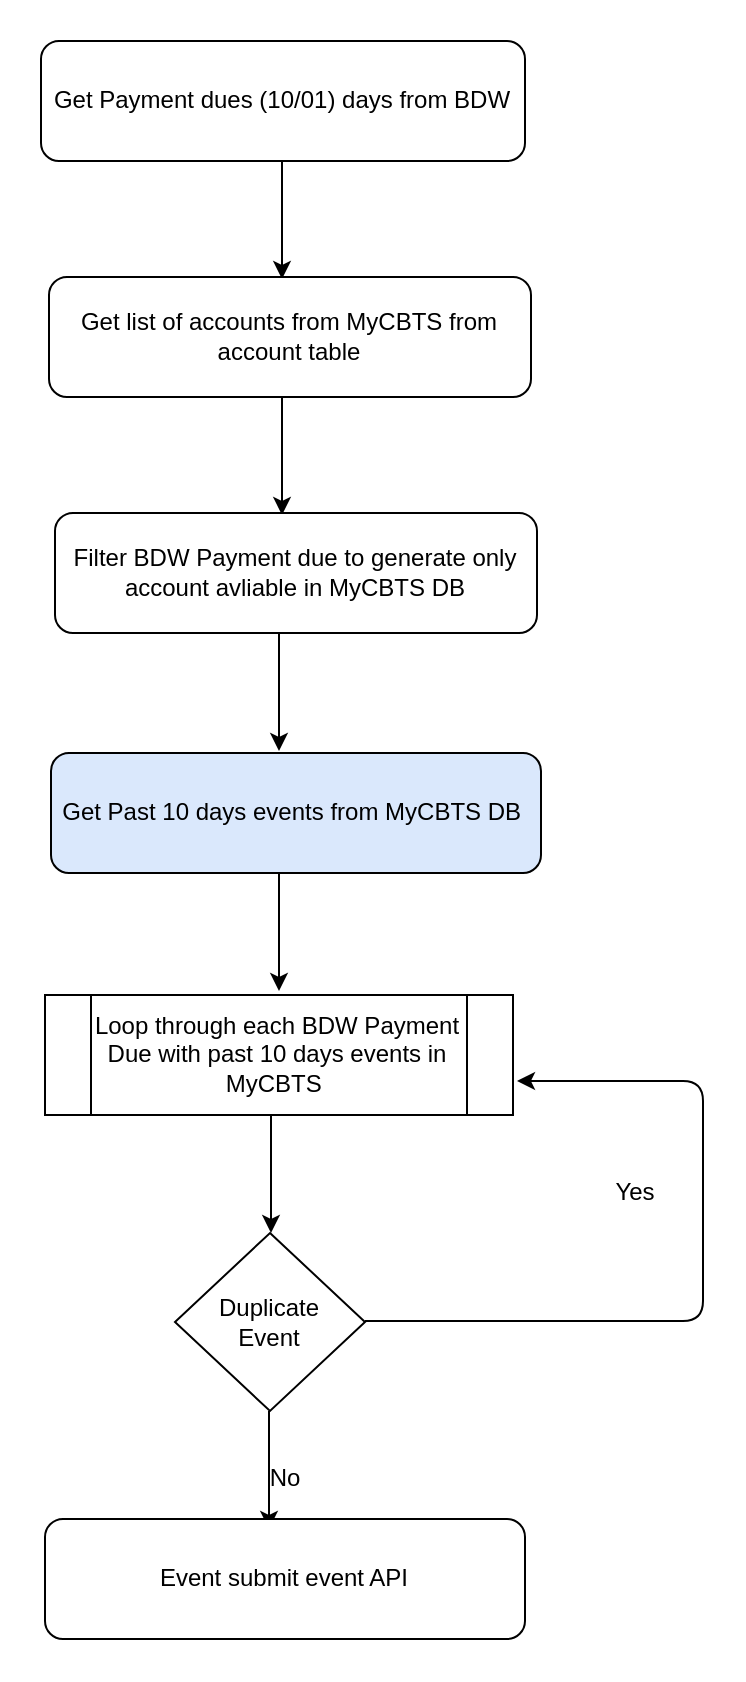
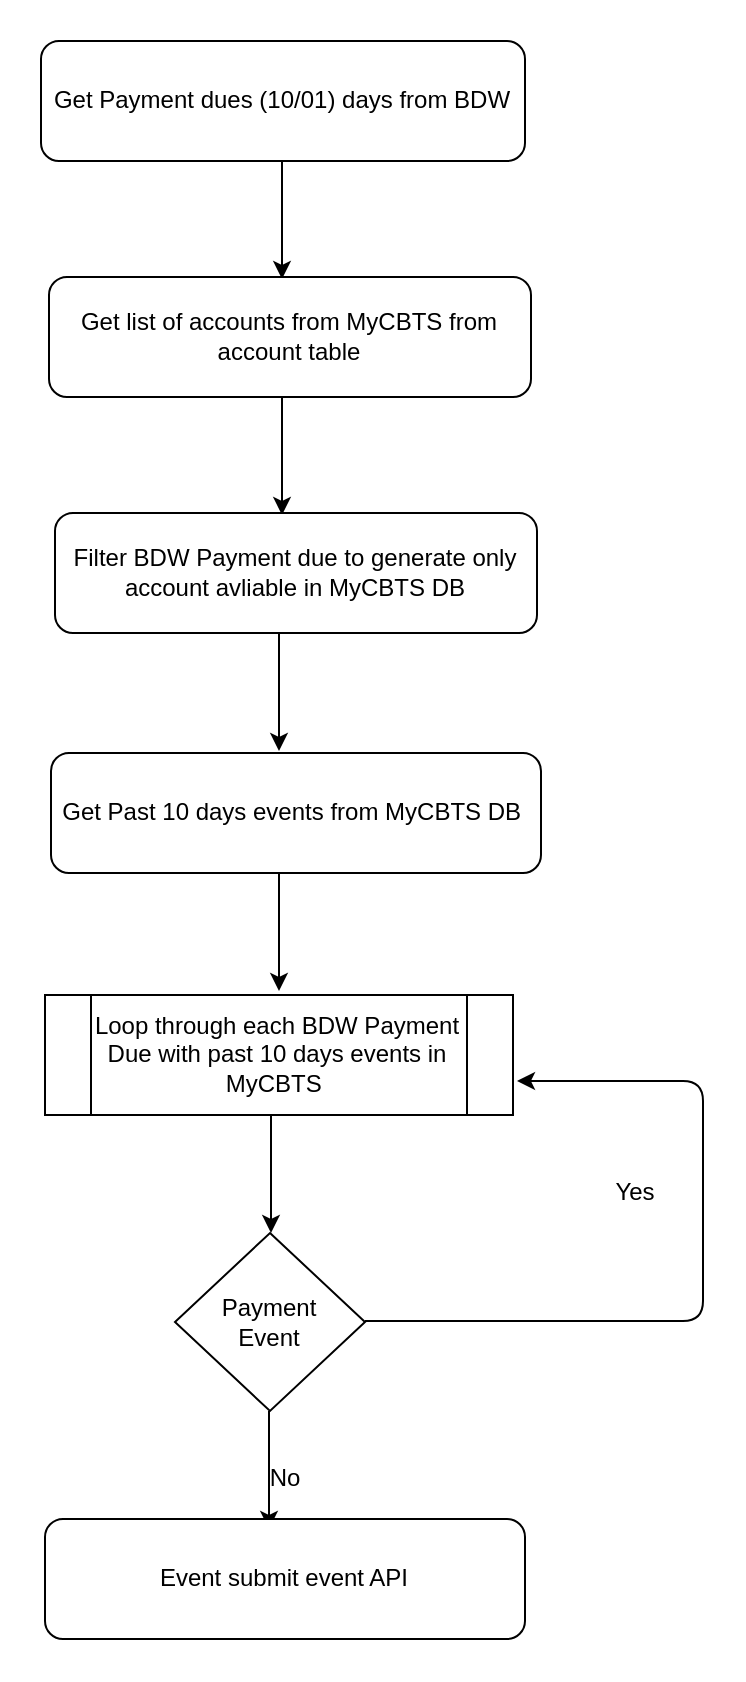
(296, 813) -> (296, 813)
(270, 1323) -> (270, 1323)
